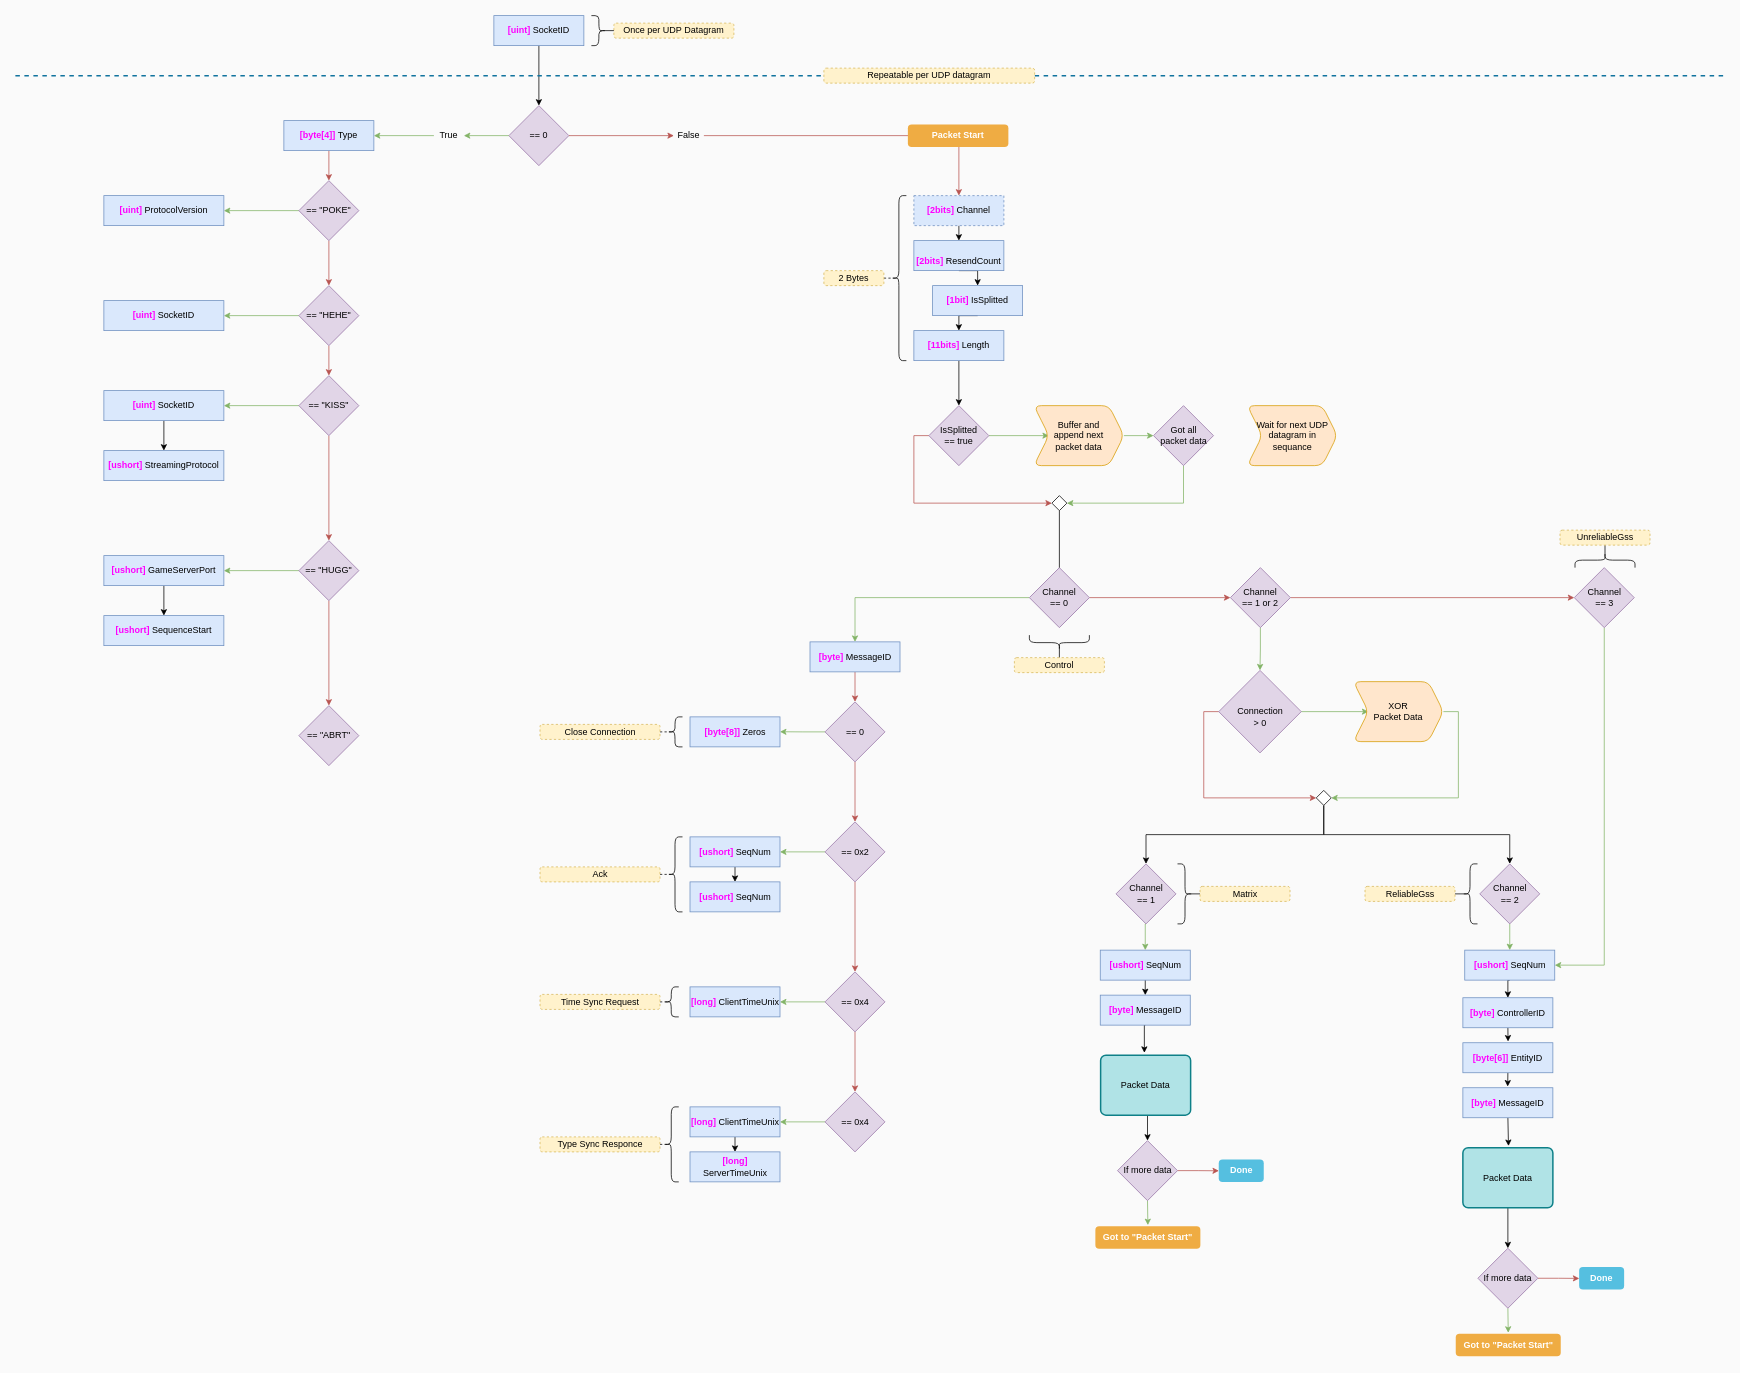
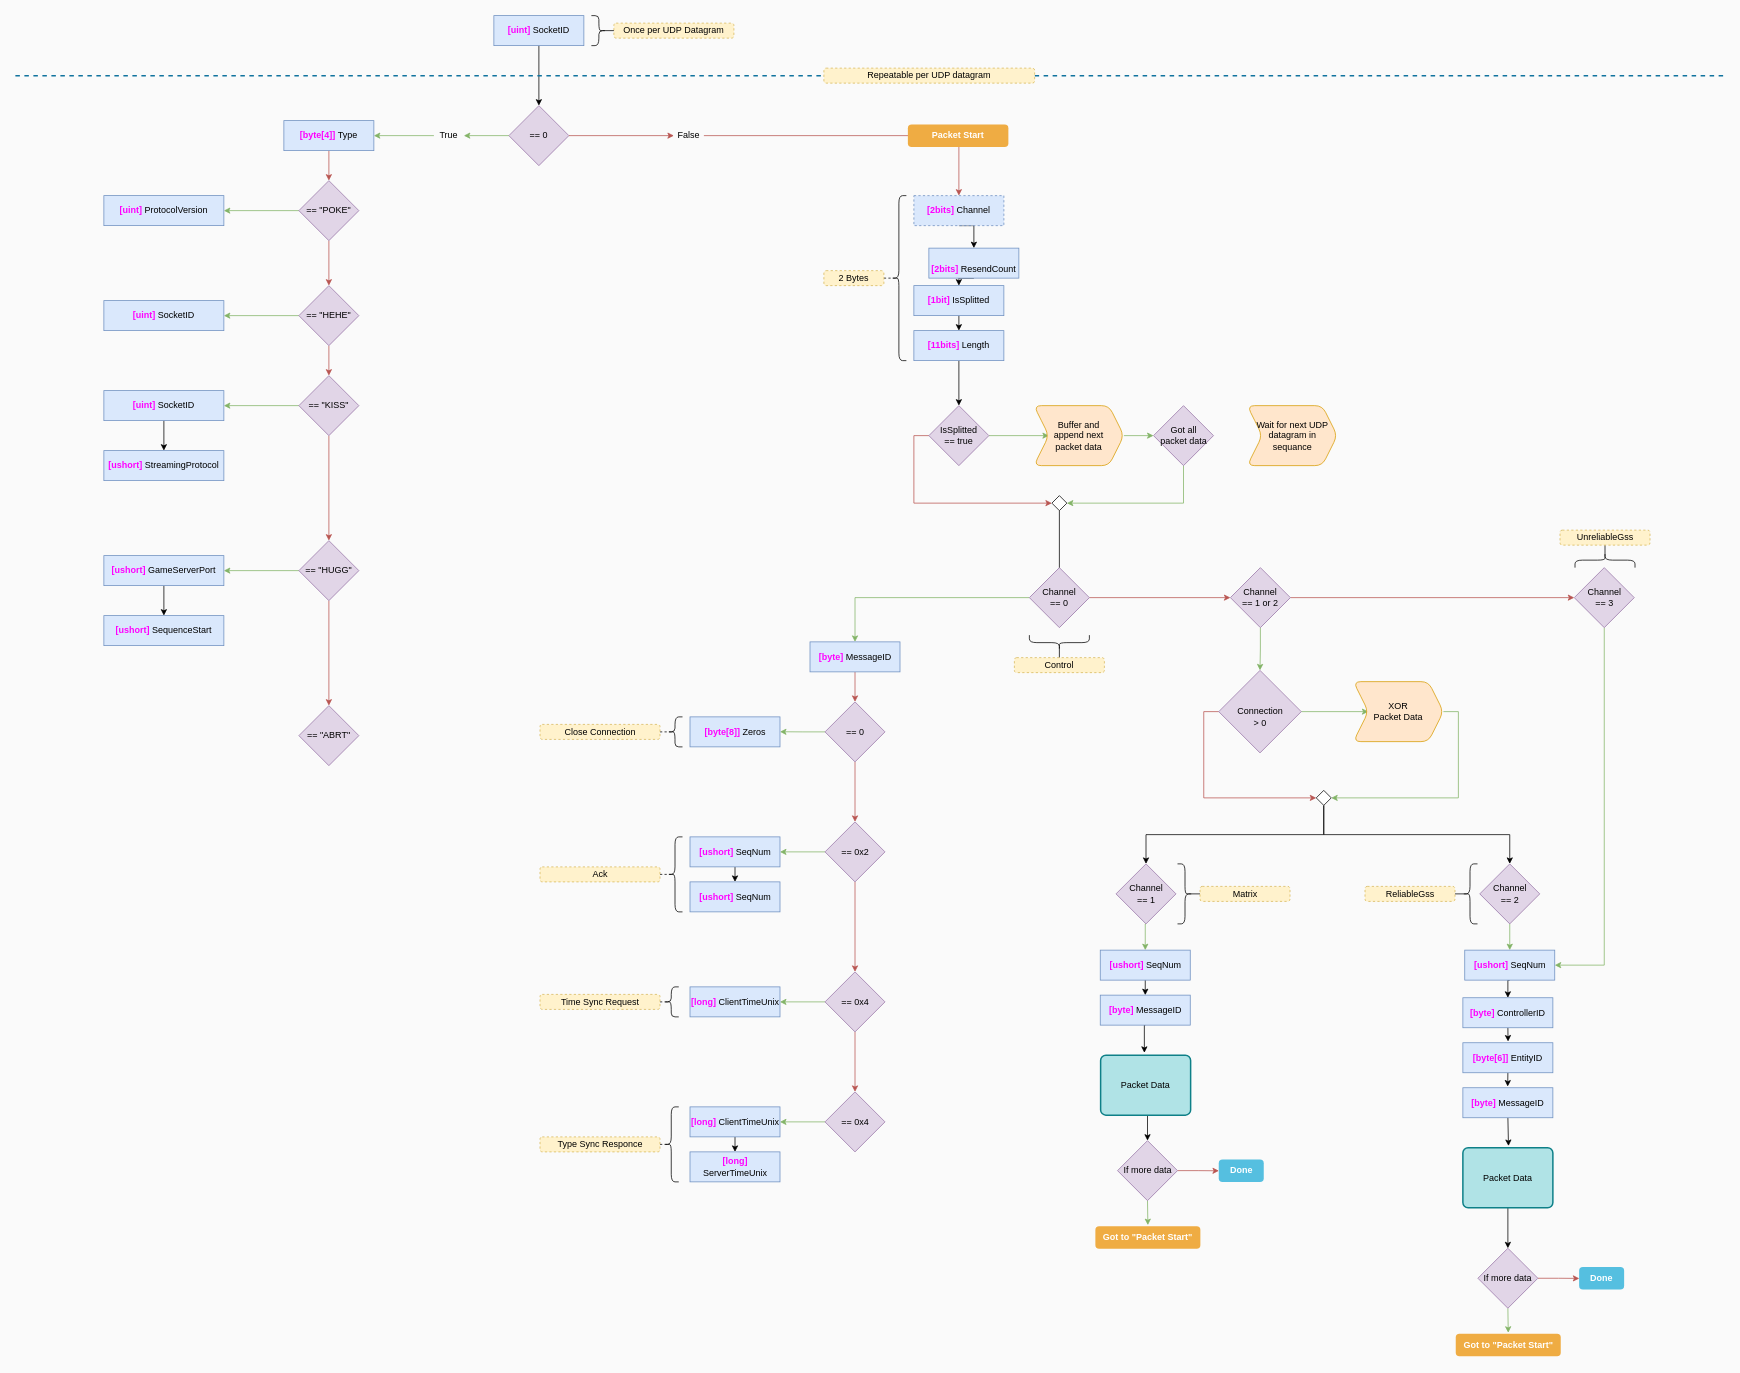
(959, 255) -> (974, 263)
(978, 300) -> (959, 300)
